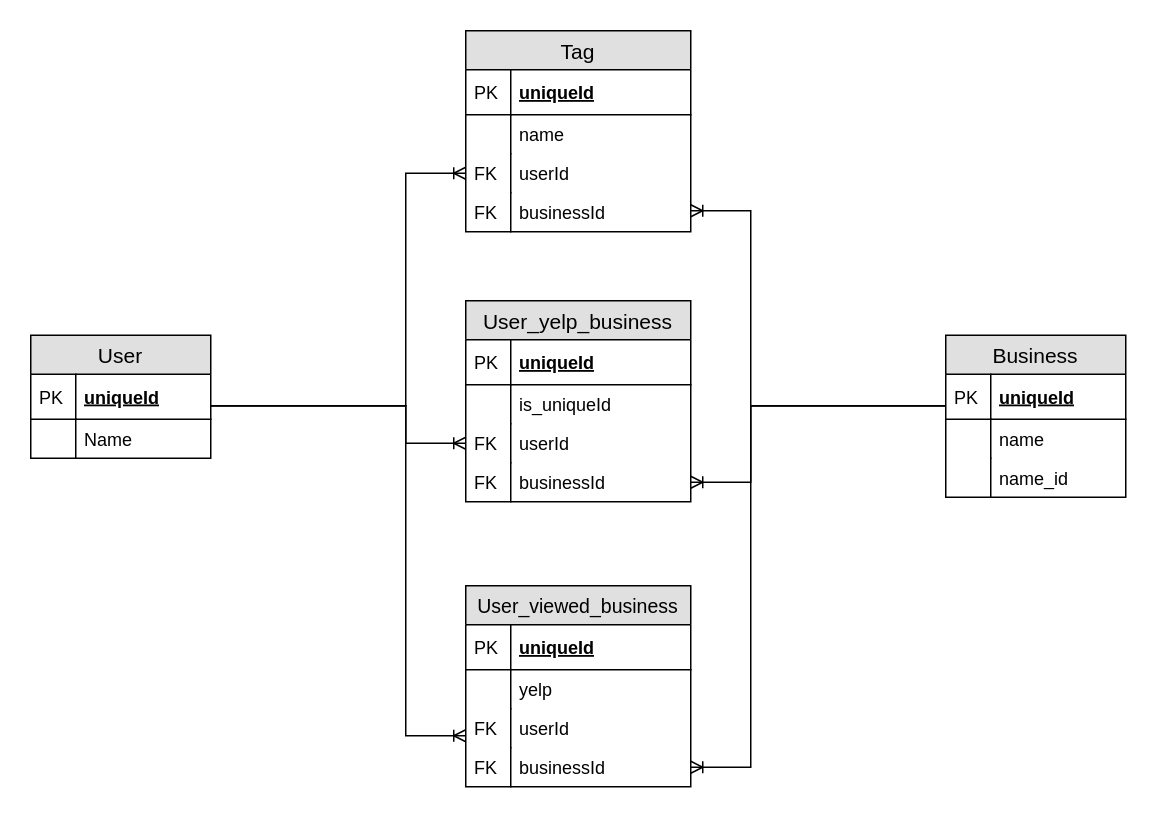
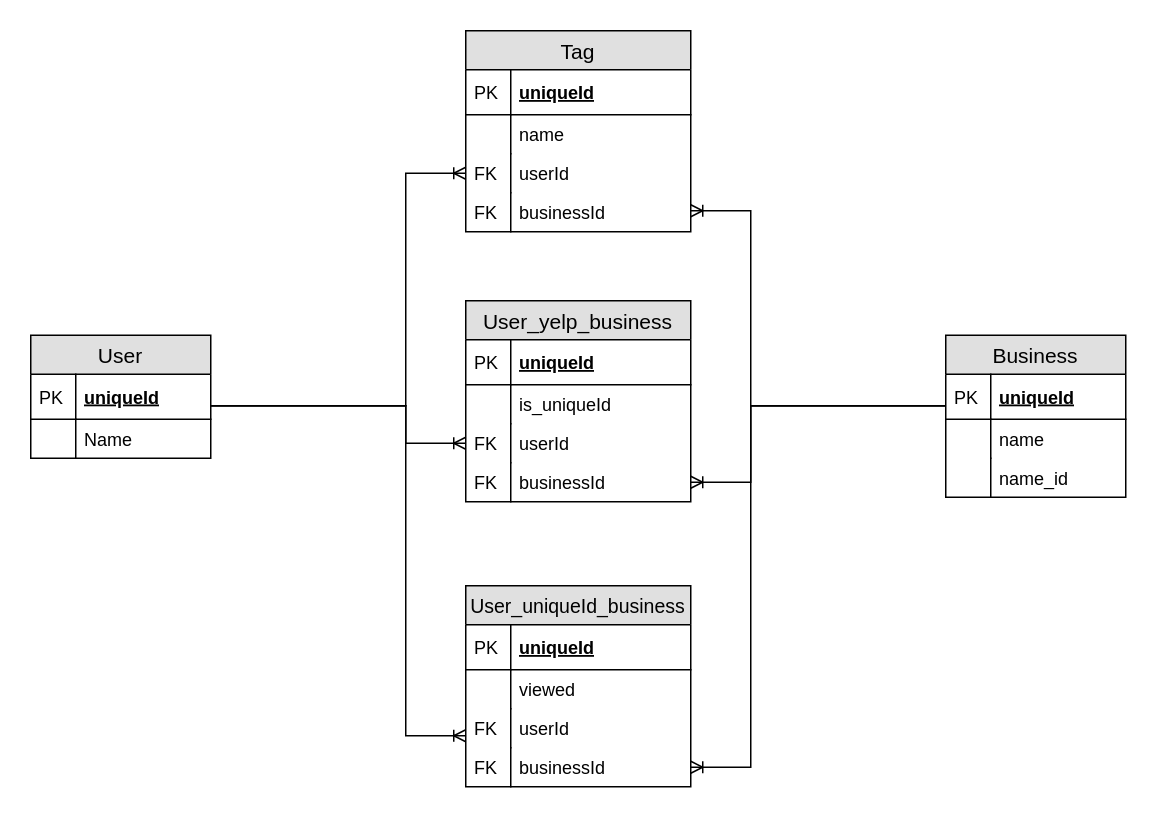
(578, 606) -> (578, 606)
(537, 690) -> (547, 690)
